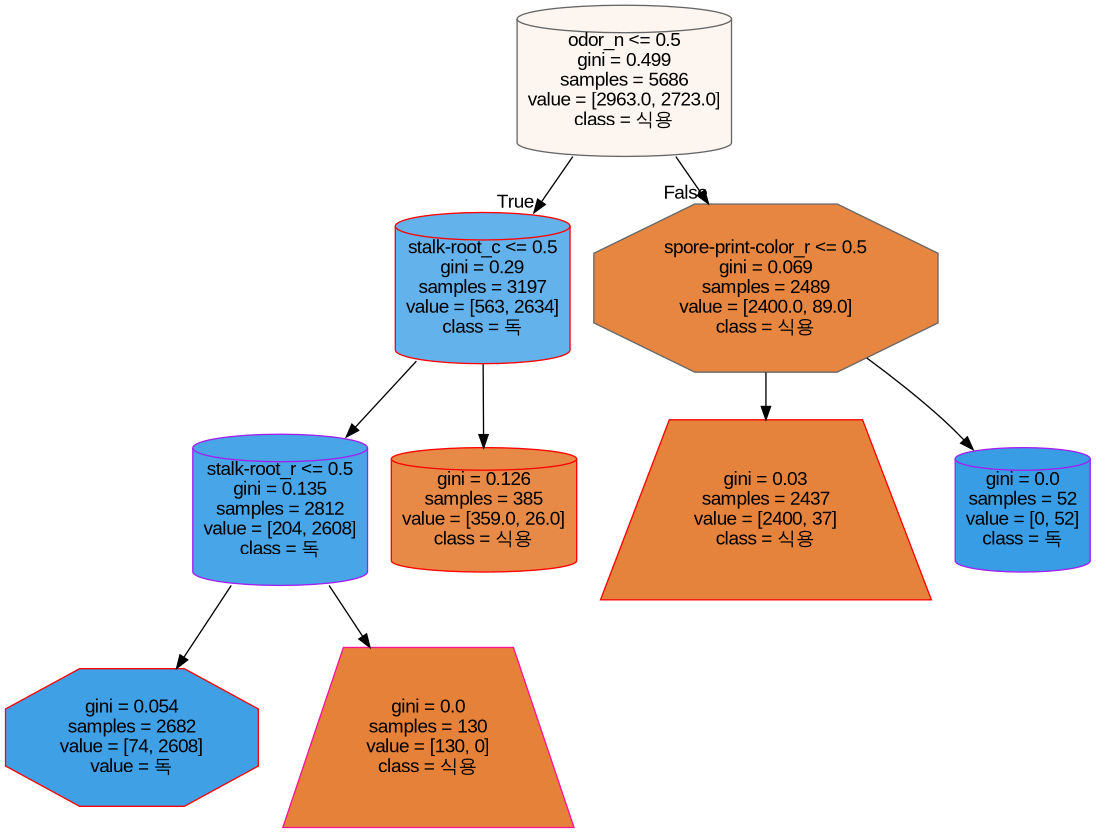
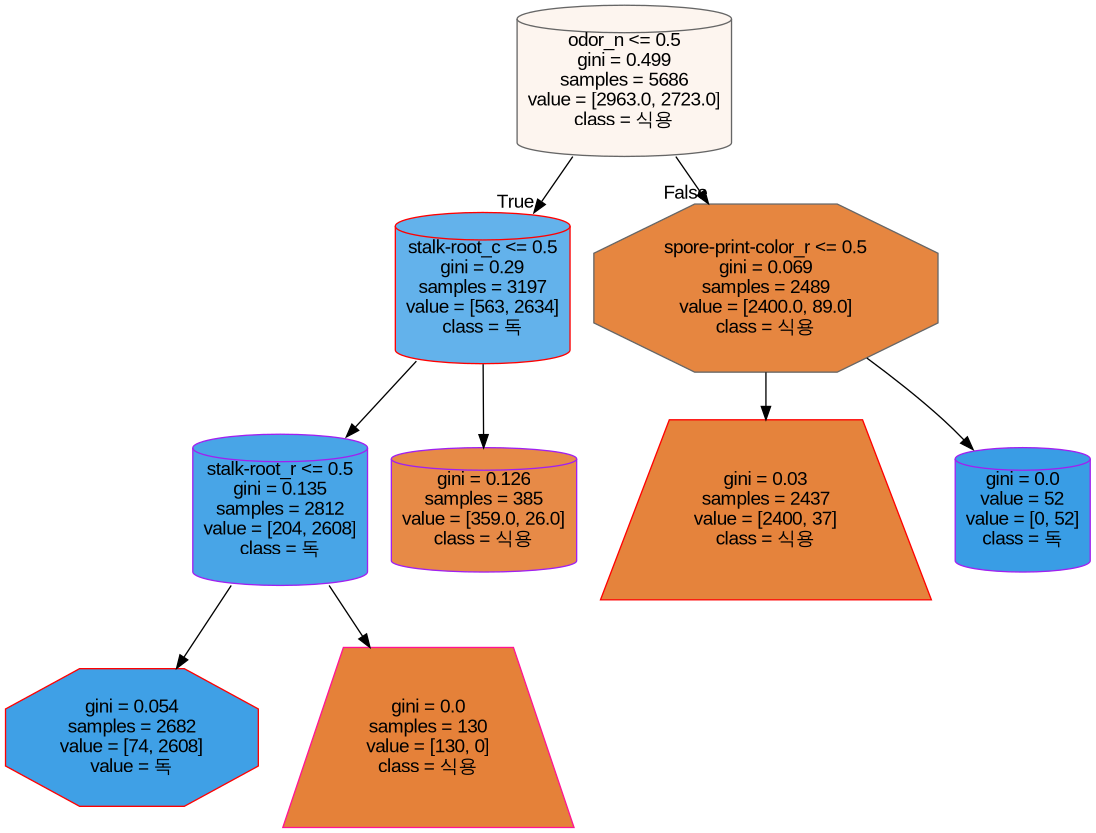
(484, 510) -> (484, 510)
(1023, 510) -> (1023, 510)
